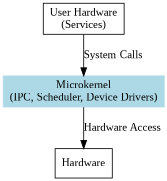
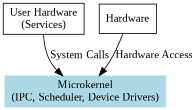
(84, 124) -> (115, 52)
